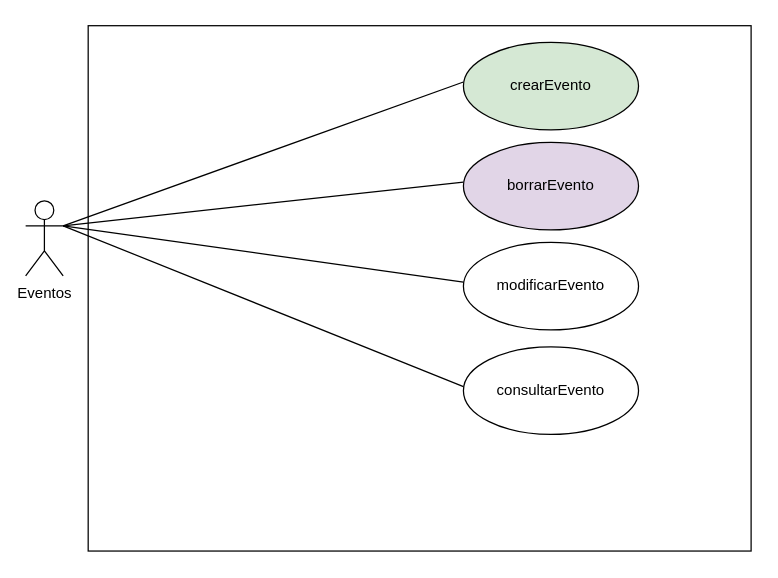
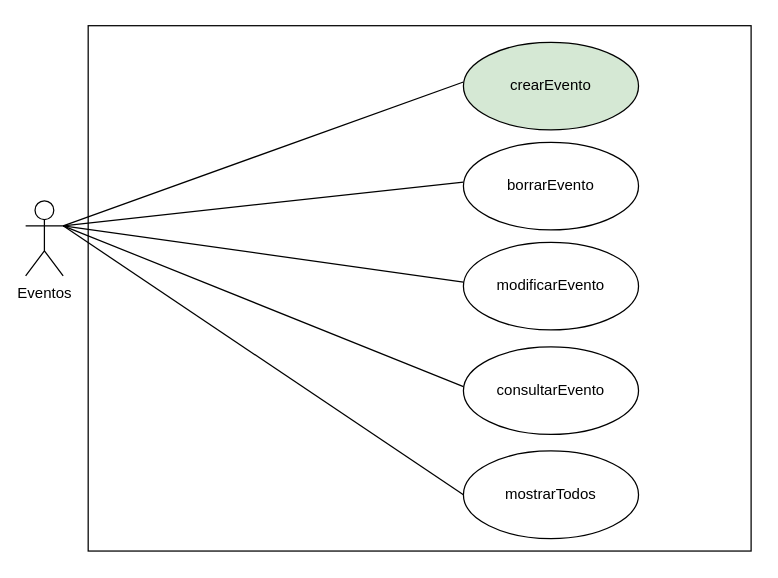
(551, 186) -> (551, 186)
none -> (266, 362)
none -> (551, 494)
